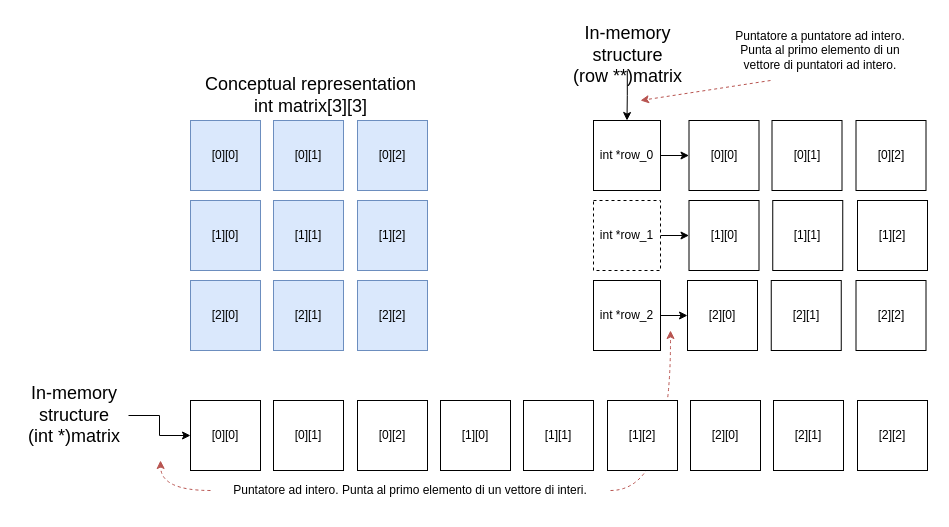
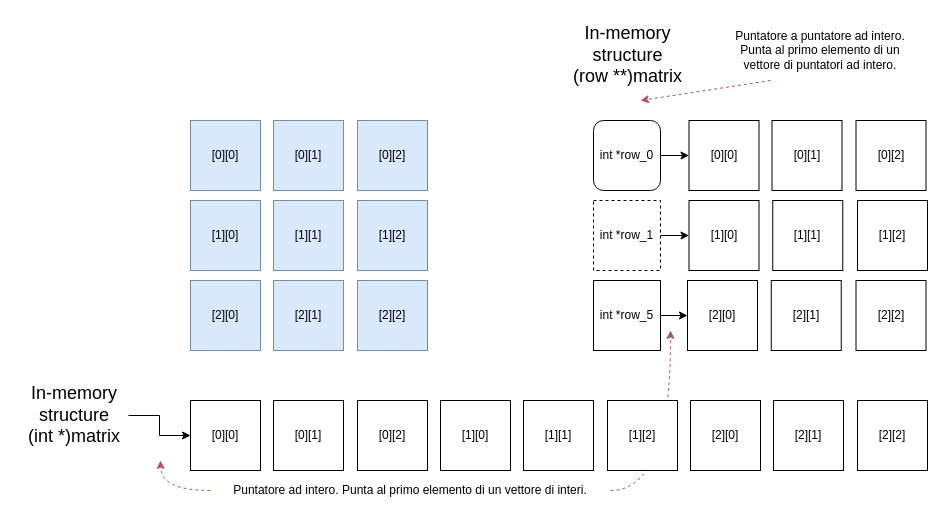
(627, 92) -> none
(311, 96) -> none
(627, 156) -> (627, 156)
(627, 316) -> (627, 316)
